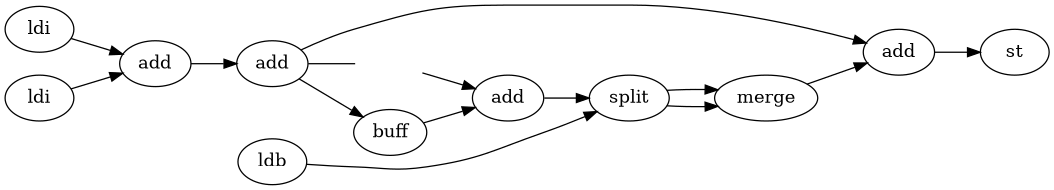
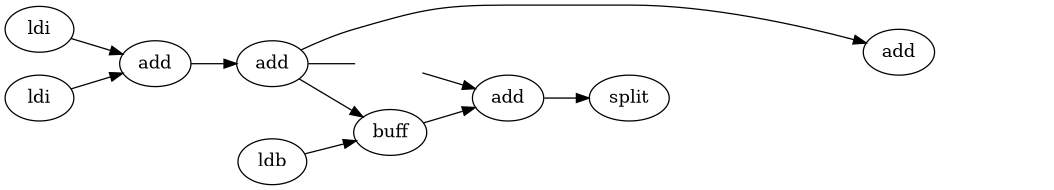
(1015, 52) -> none
(766, 98) -> none
(450, 163) -> (324, 149)
